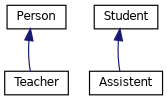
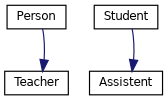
(29, 56) -> (44, 44)
(118, 56) -> (134, 44)
